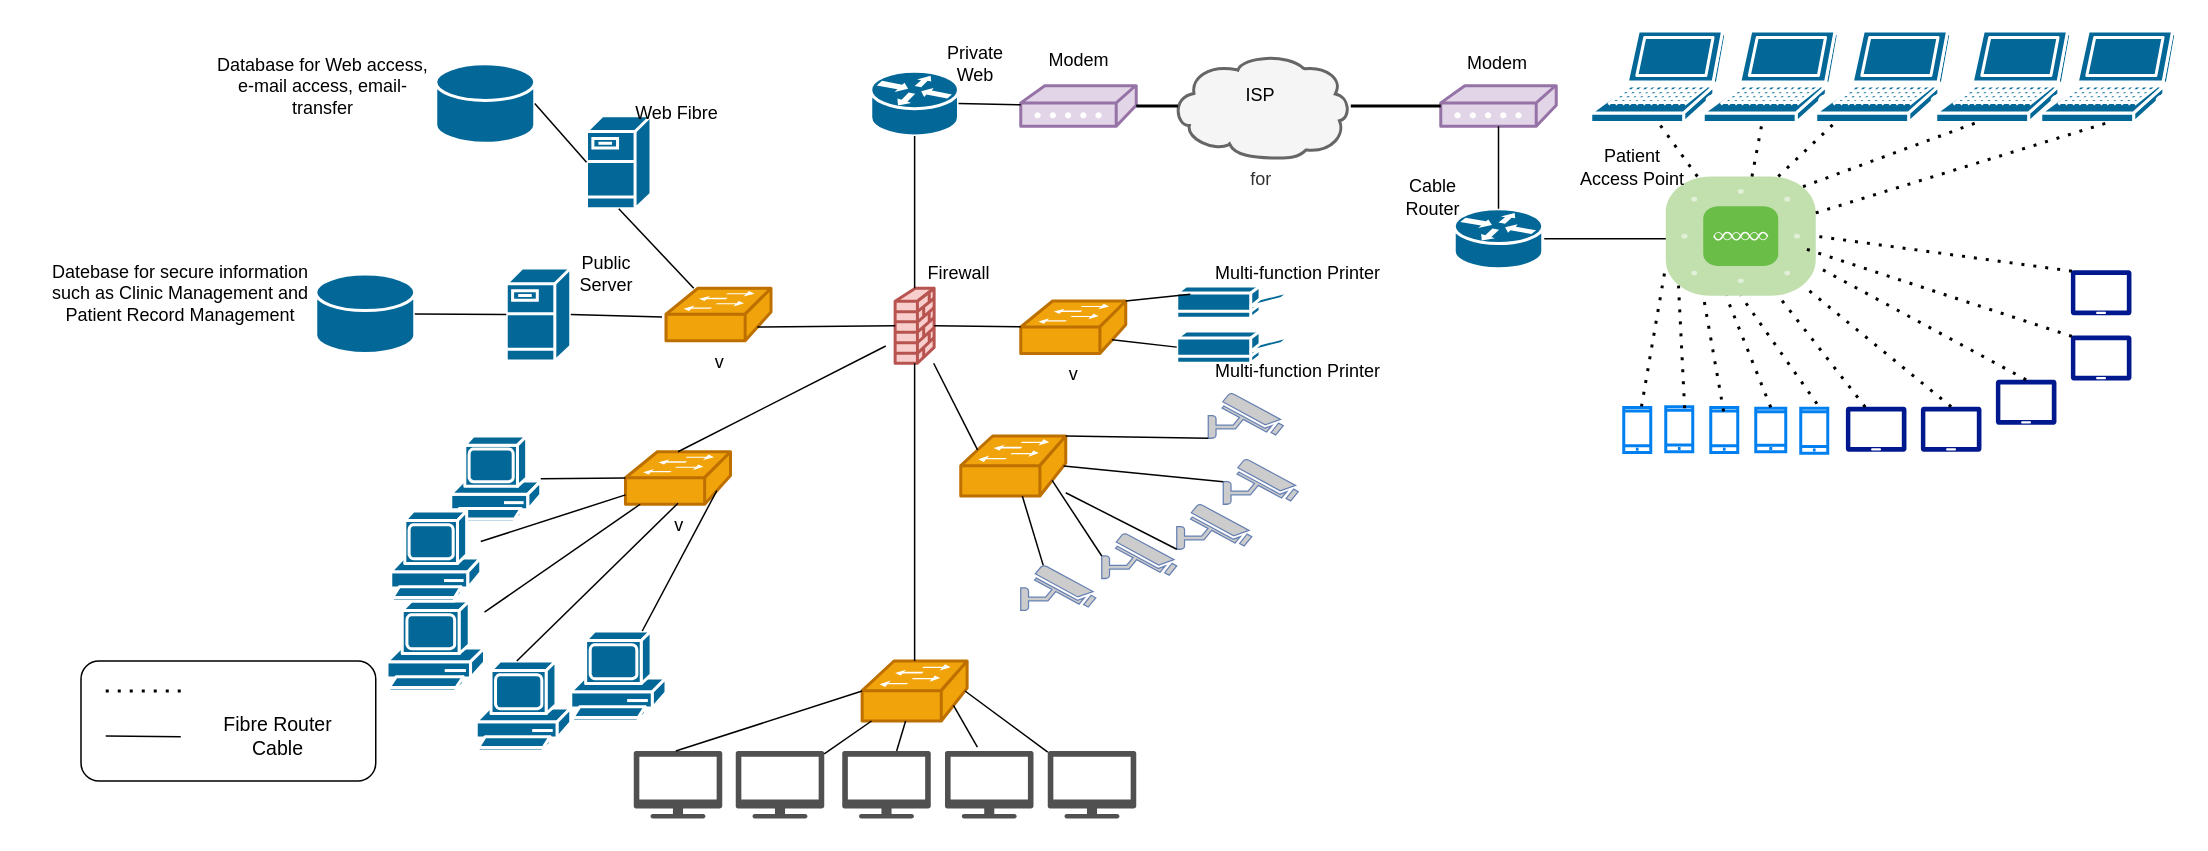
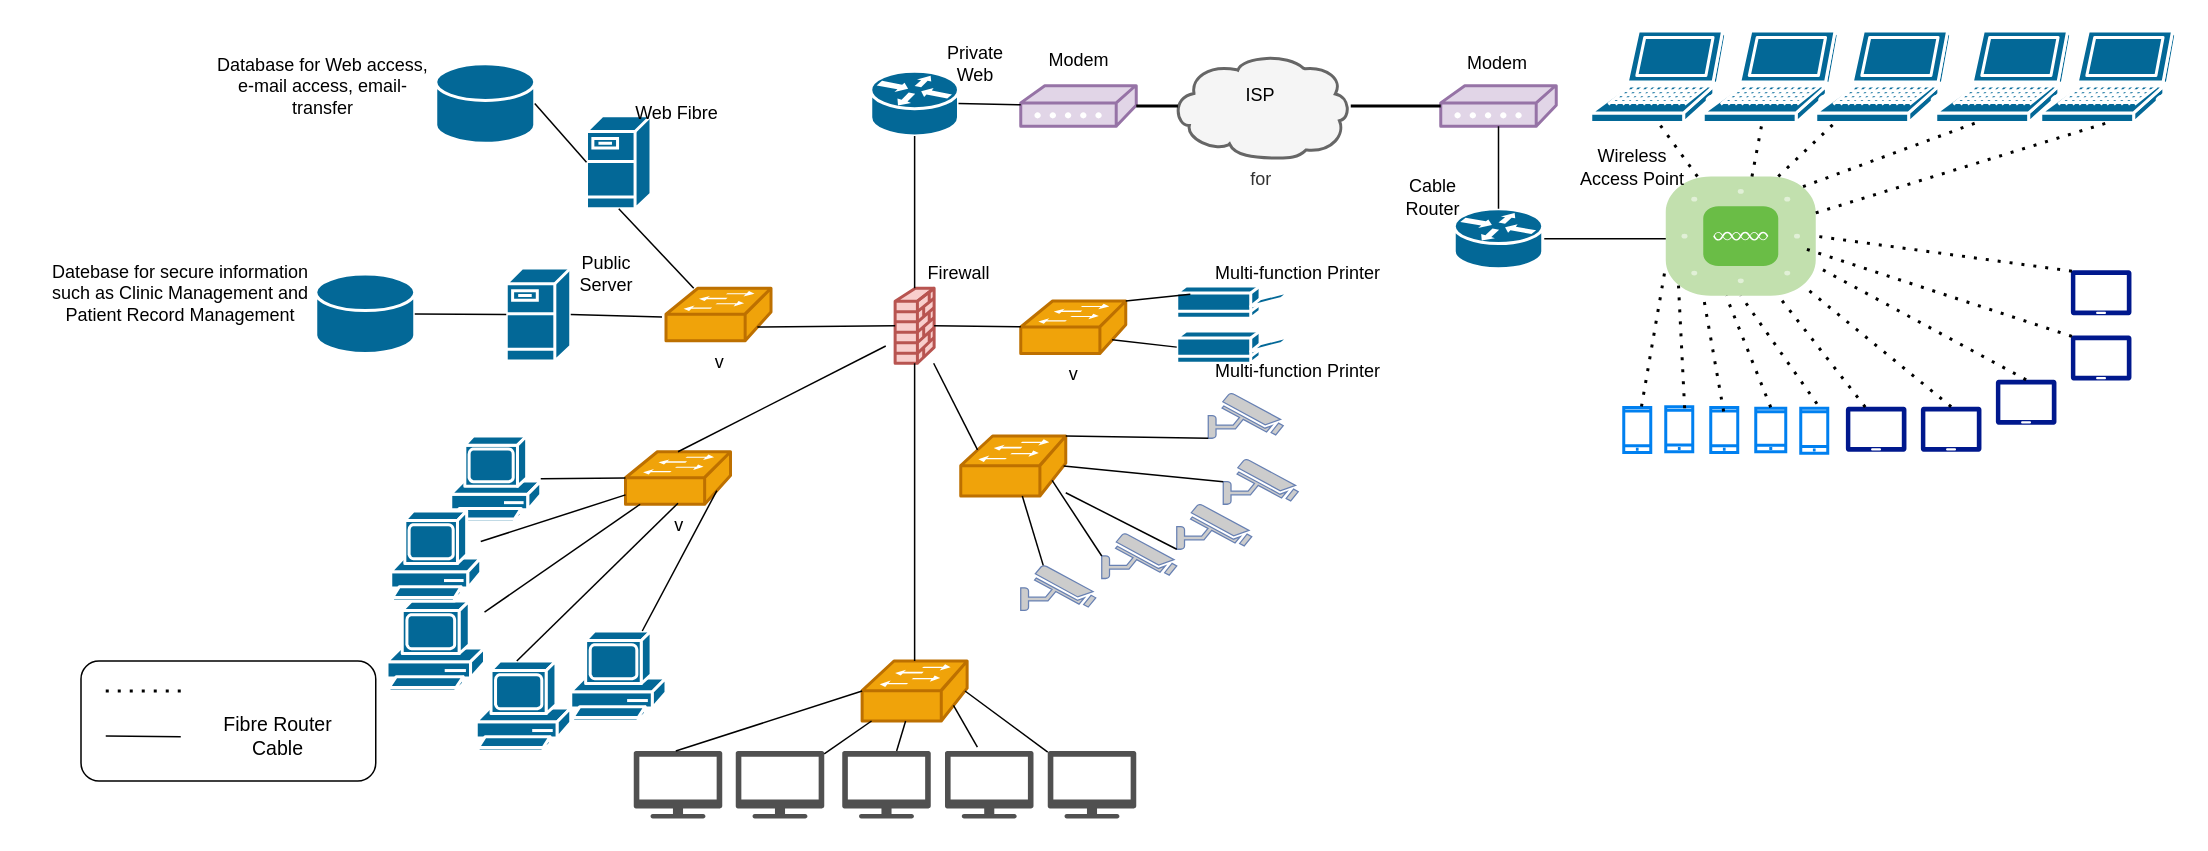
(1633, 167) -> (1633, 167)
